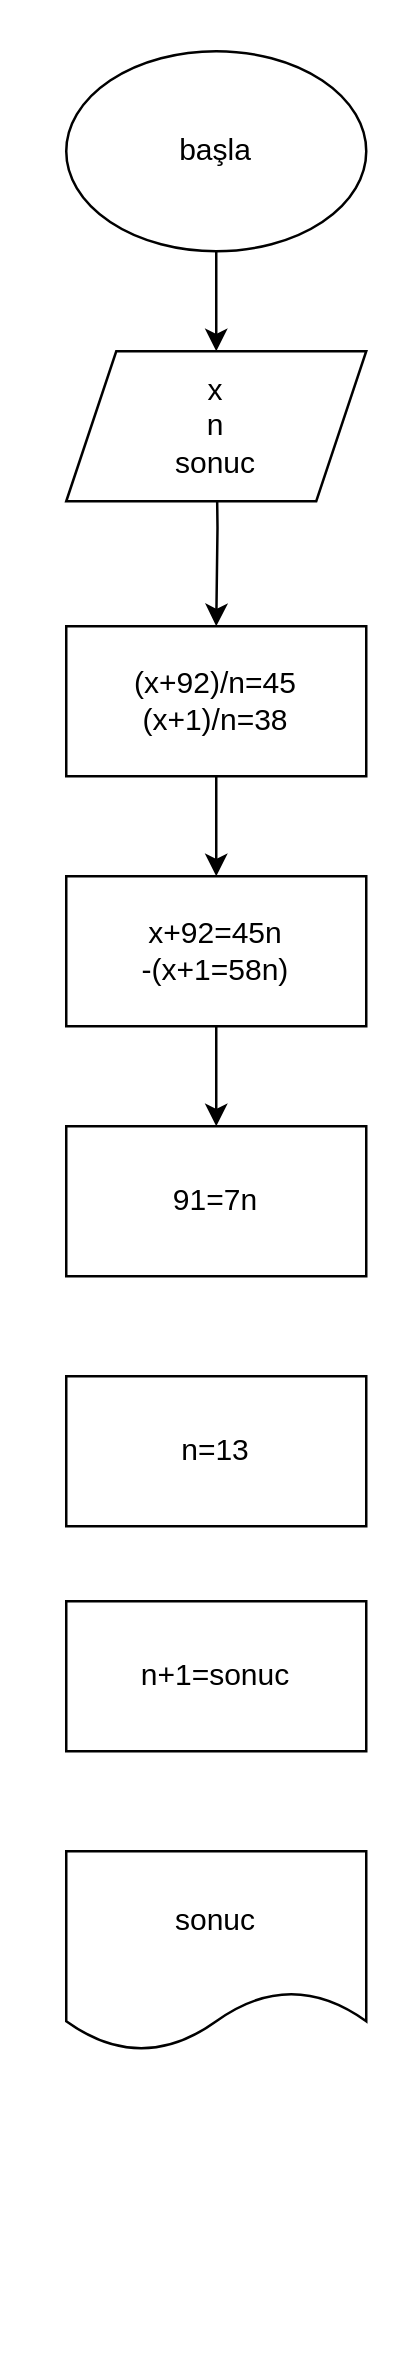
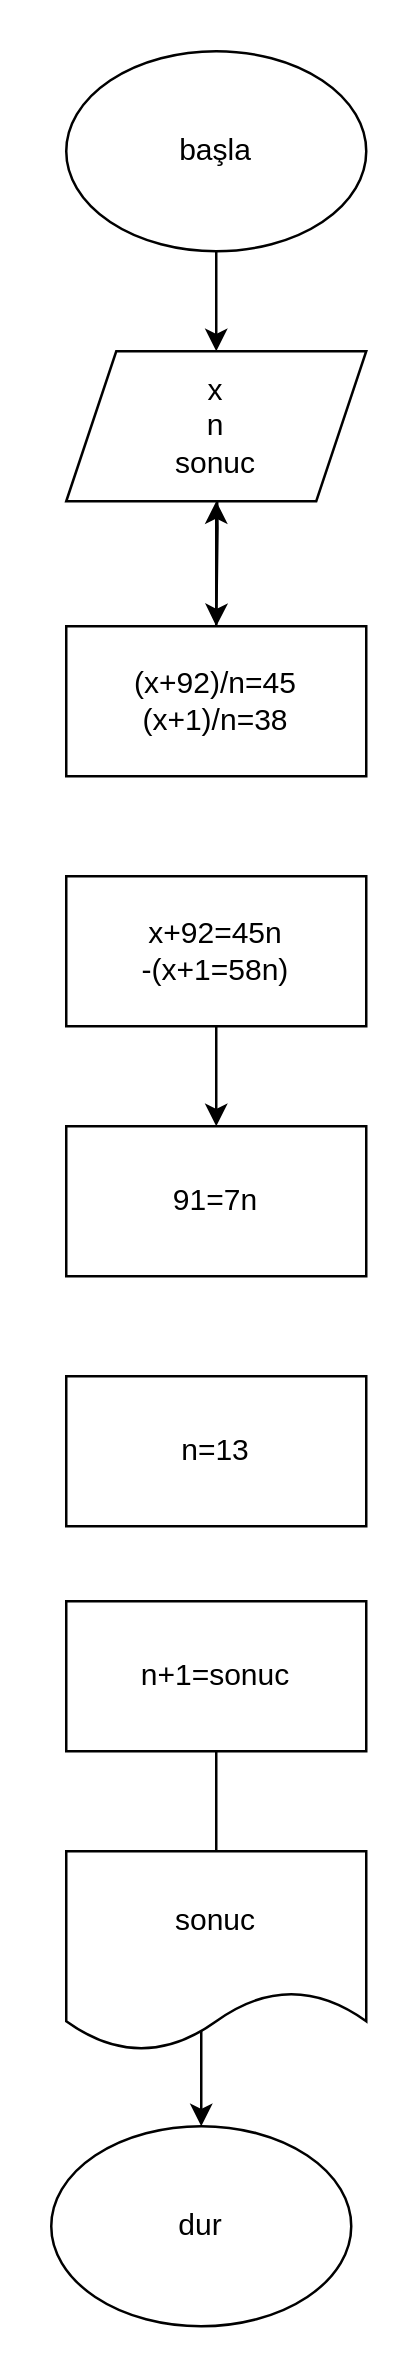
(216, 818) -> (216, 624)
none -> (216, 1800)
none -> (201, 2226)
